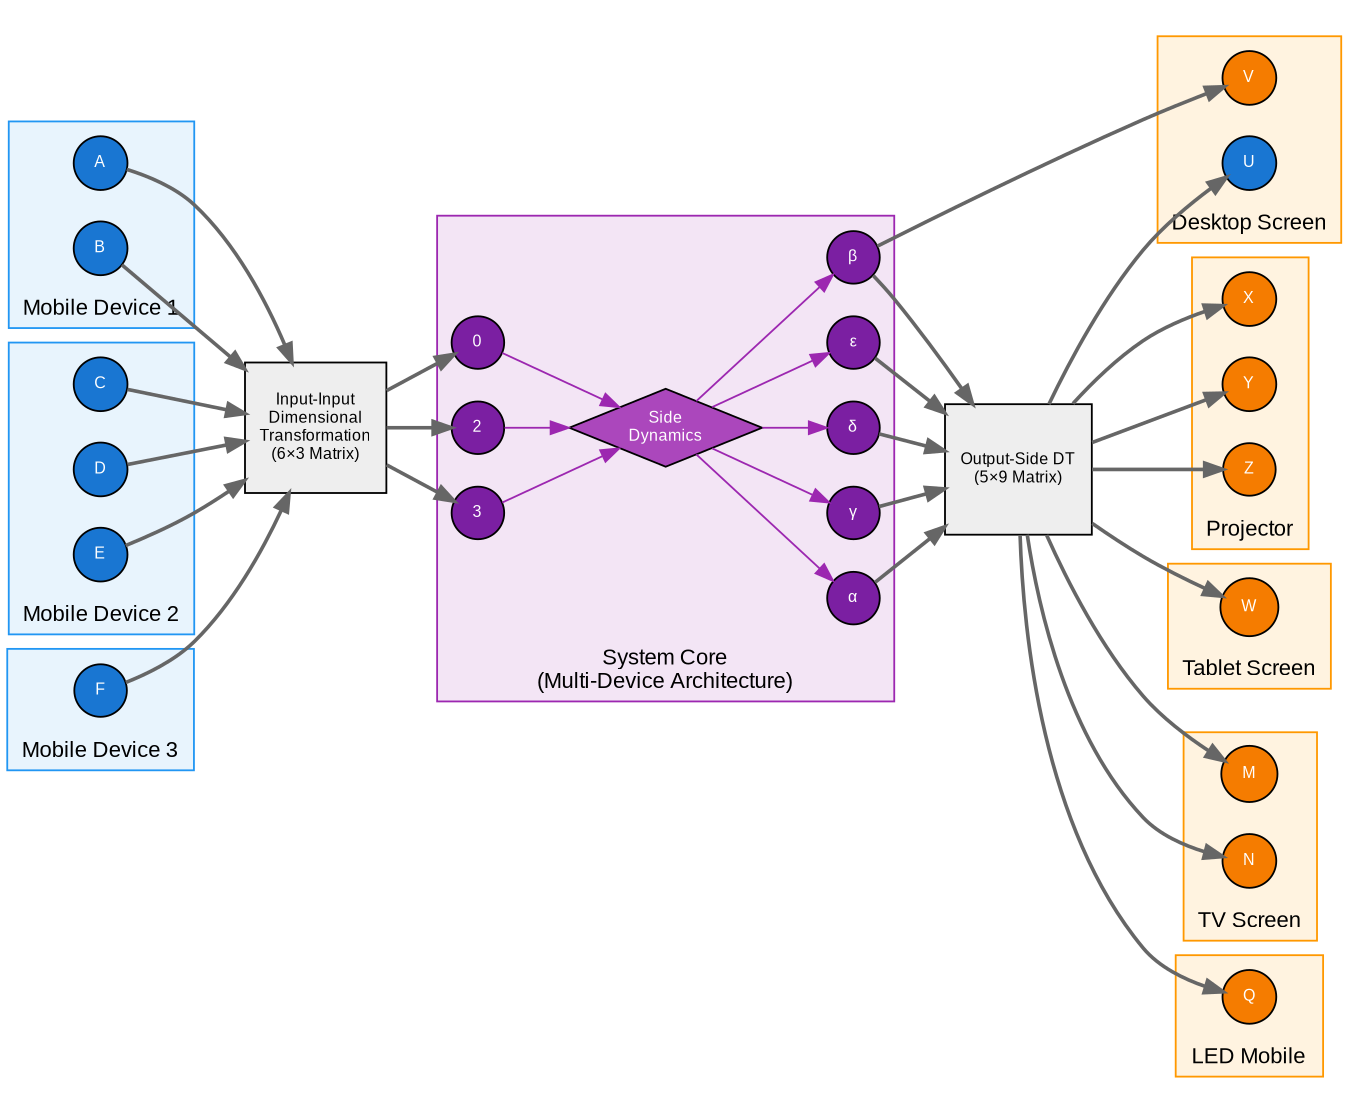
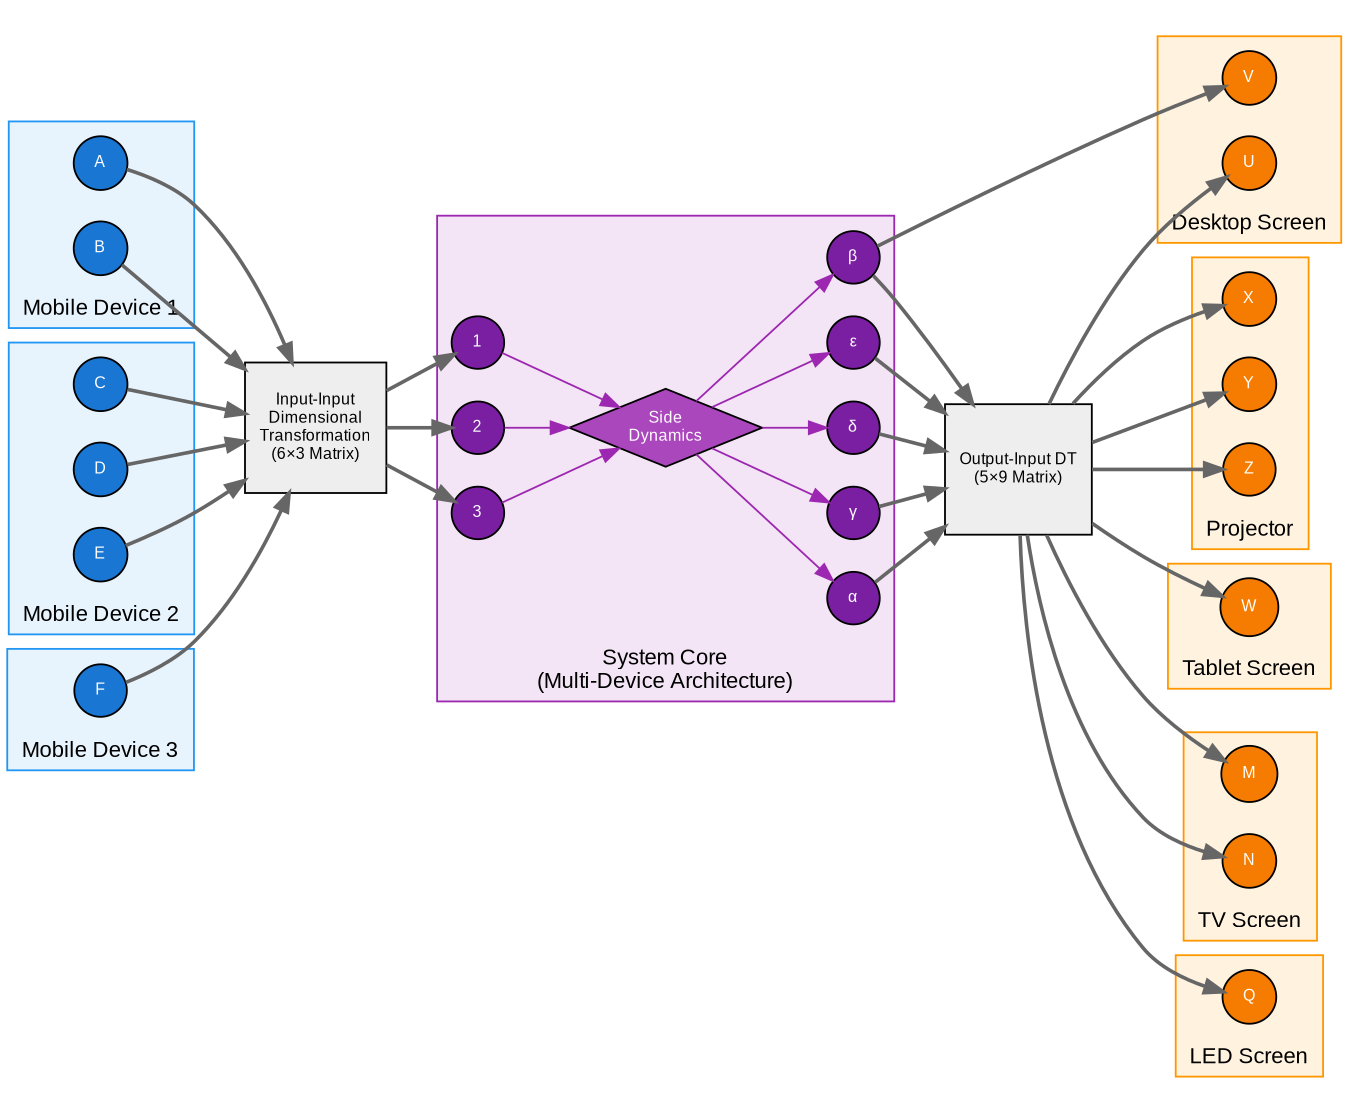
(1249, 163) -> (1249, 163)
(478, 343) -> (478, 343)
(1018, 469) -> (1018, 469)
(1249, 1058) -> (1249, 1058)
